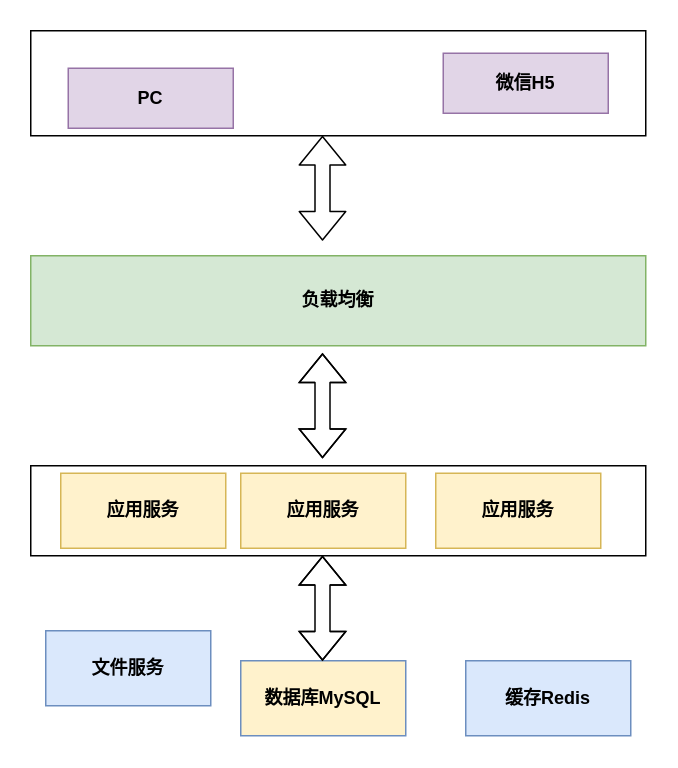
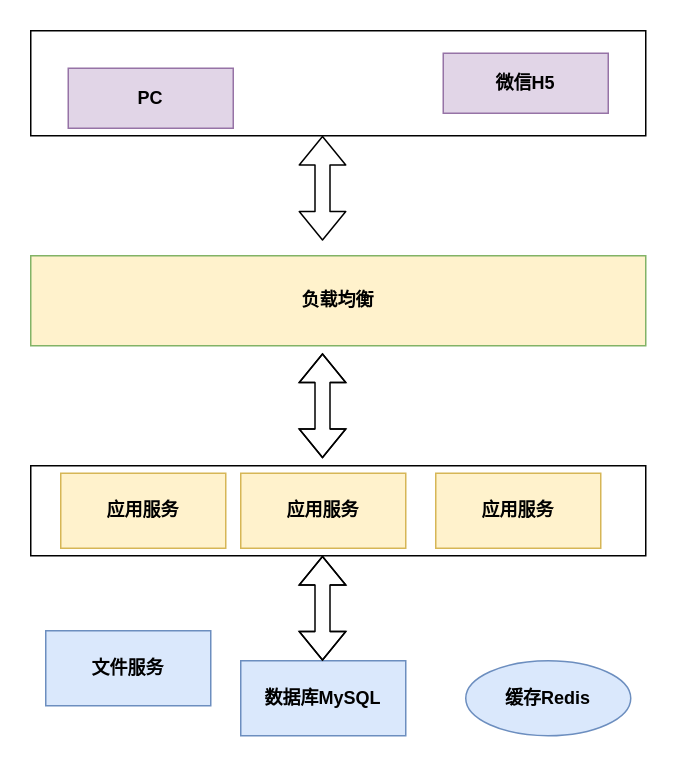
(338, 301) -> (338, 301)
(323, 698) -> (323, 698)
(548, 698) -> (548, 698)
